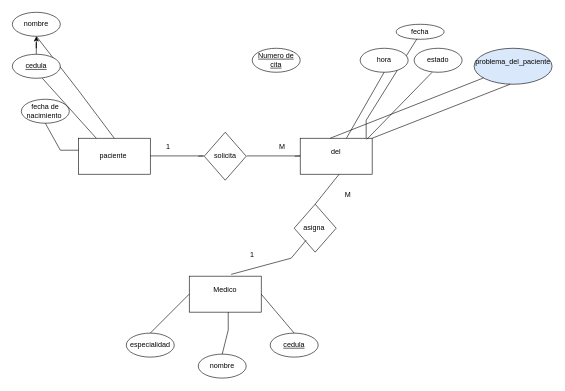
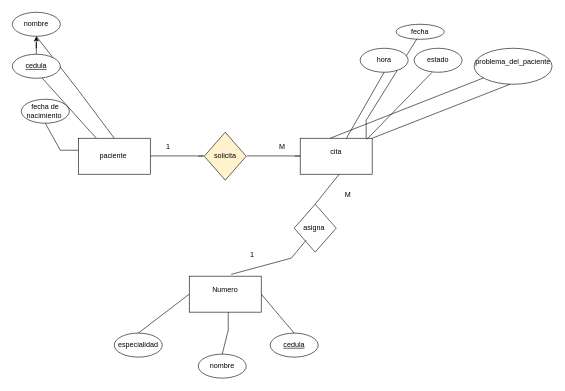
(276, 60) -> none
(513, 66) -> (513, 66)
(225, 156) -> (225, 156)
(336, 156) -> (336, 156)
(225, 294) -> (225, 294)
(150, 345) -> (138, 345)
